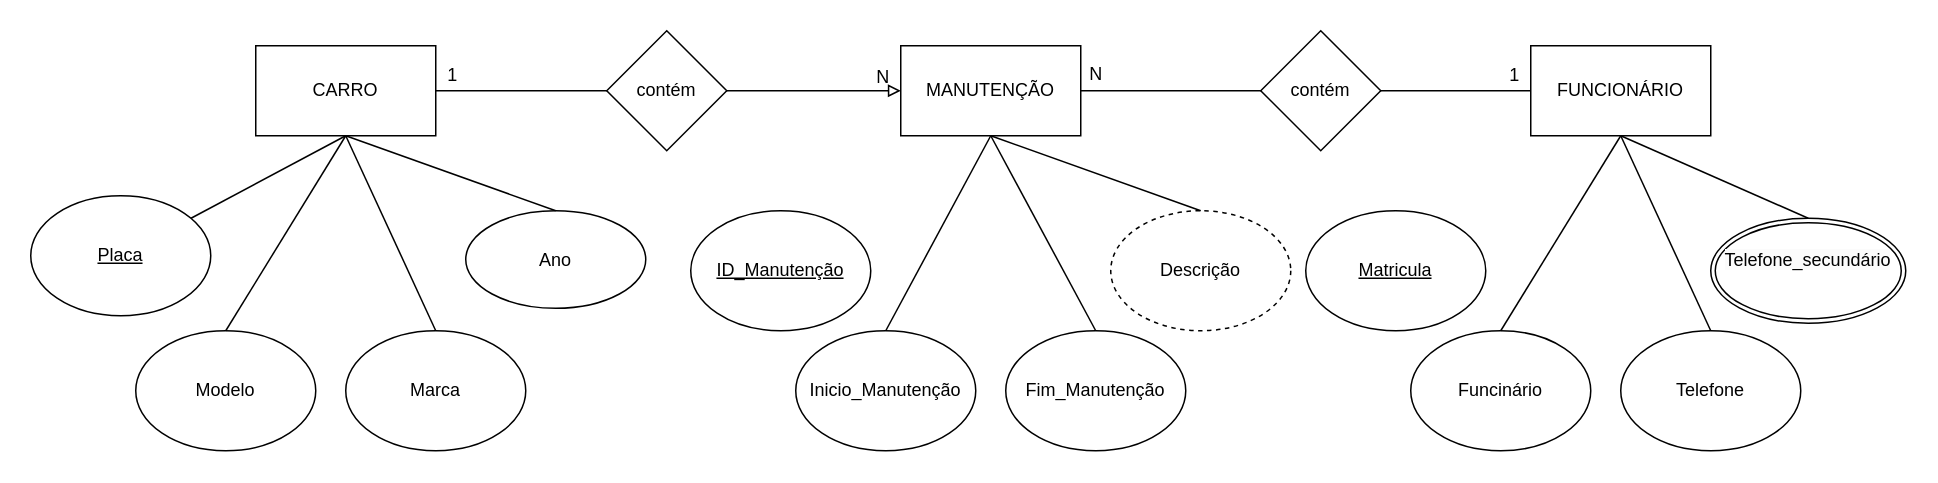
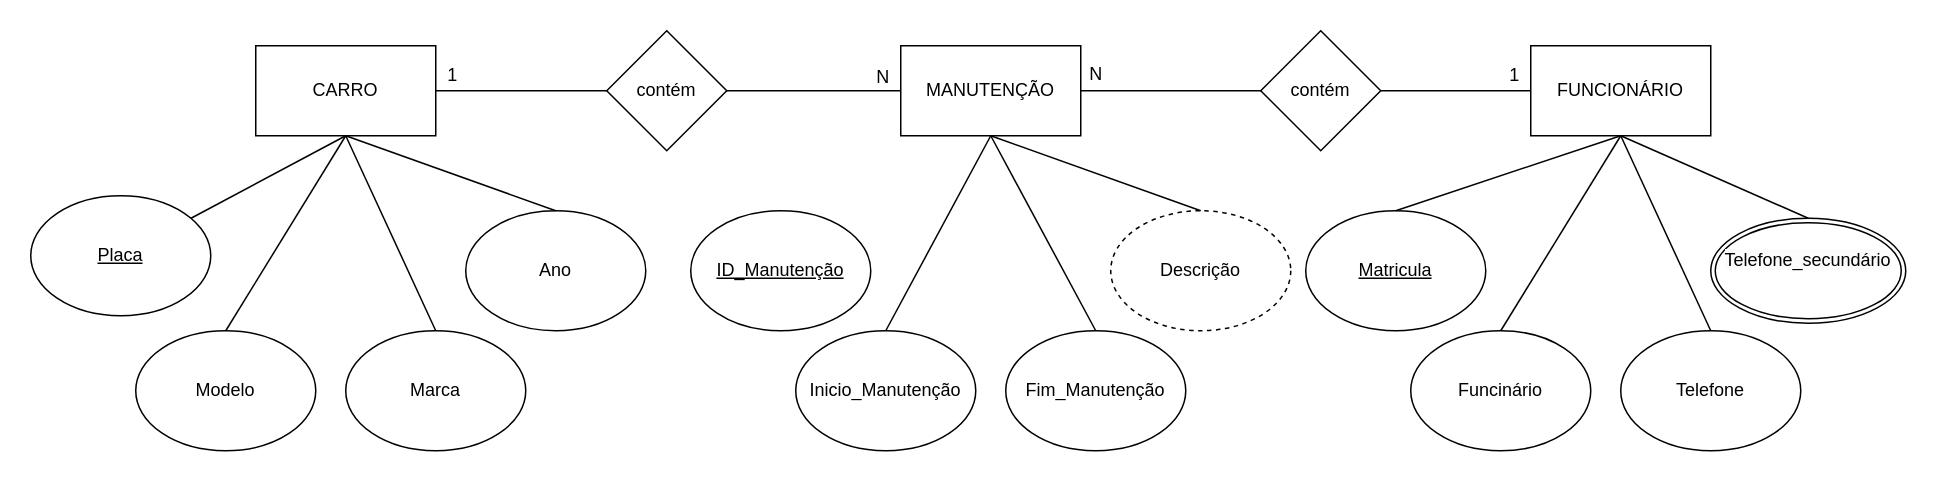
(887, 91) -> (892, 91)
none -> (1506, 174)
(556, 260) -> (556, 271)
